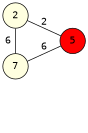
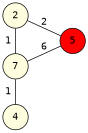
(8, 41) -> (8, 41)
none -> (16, 117)
